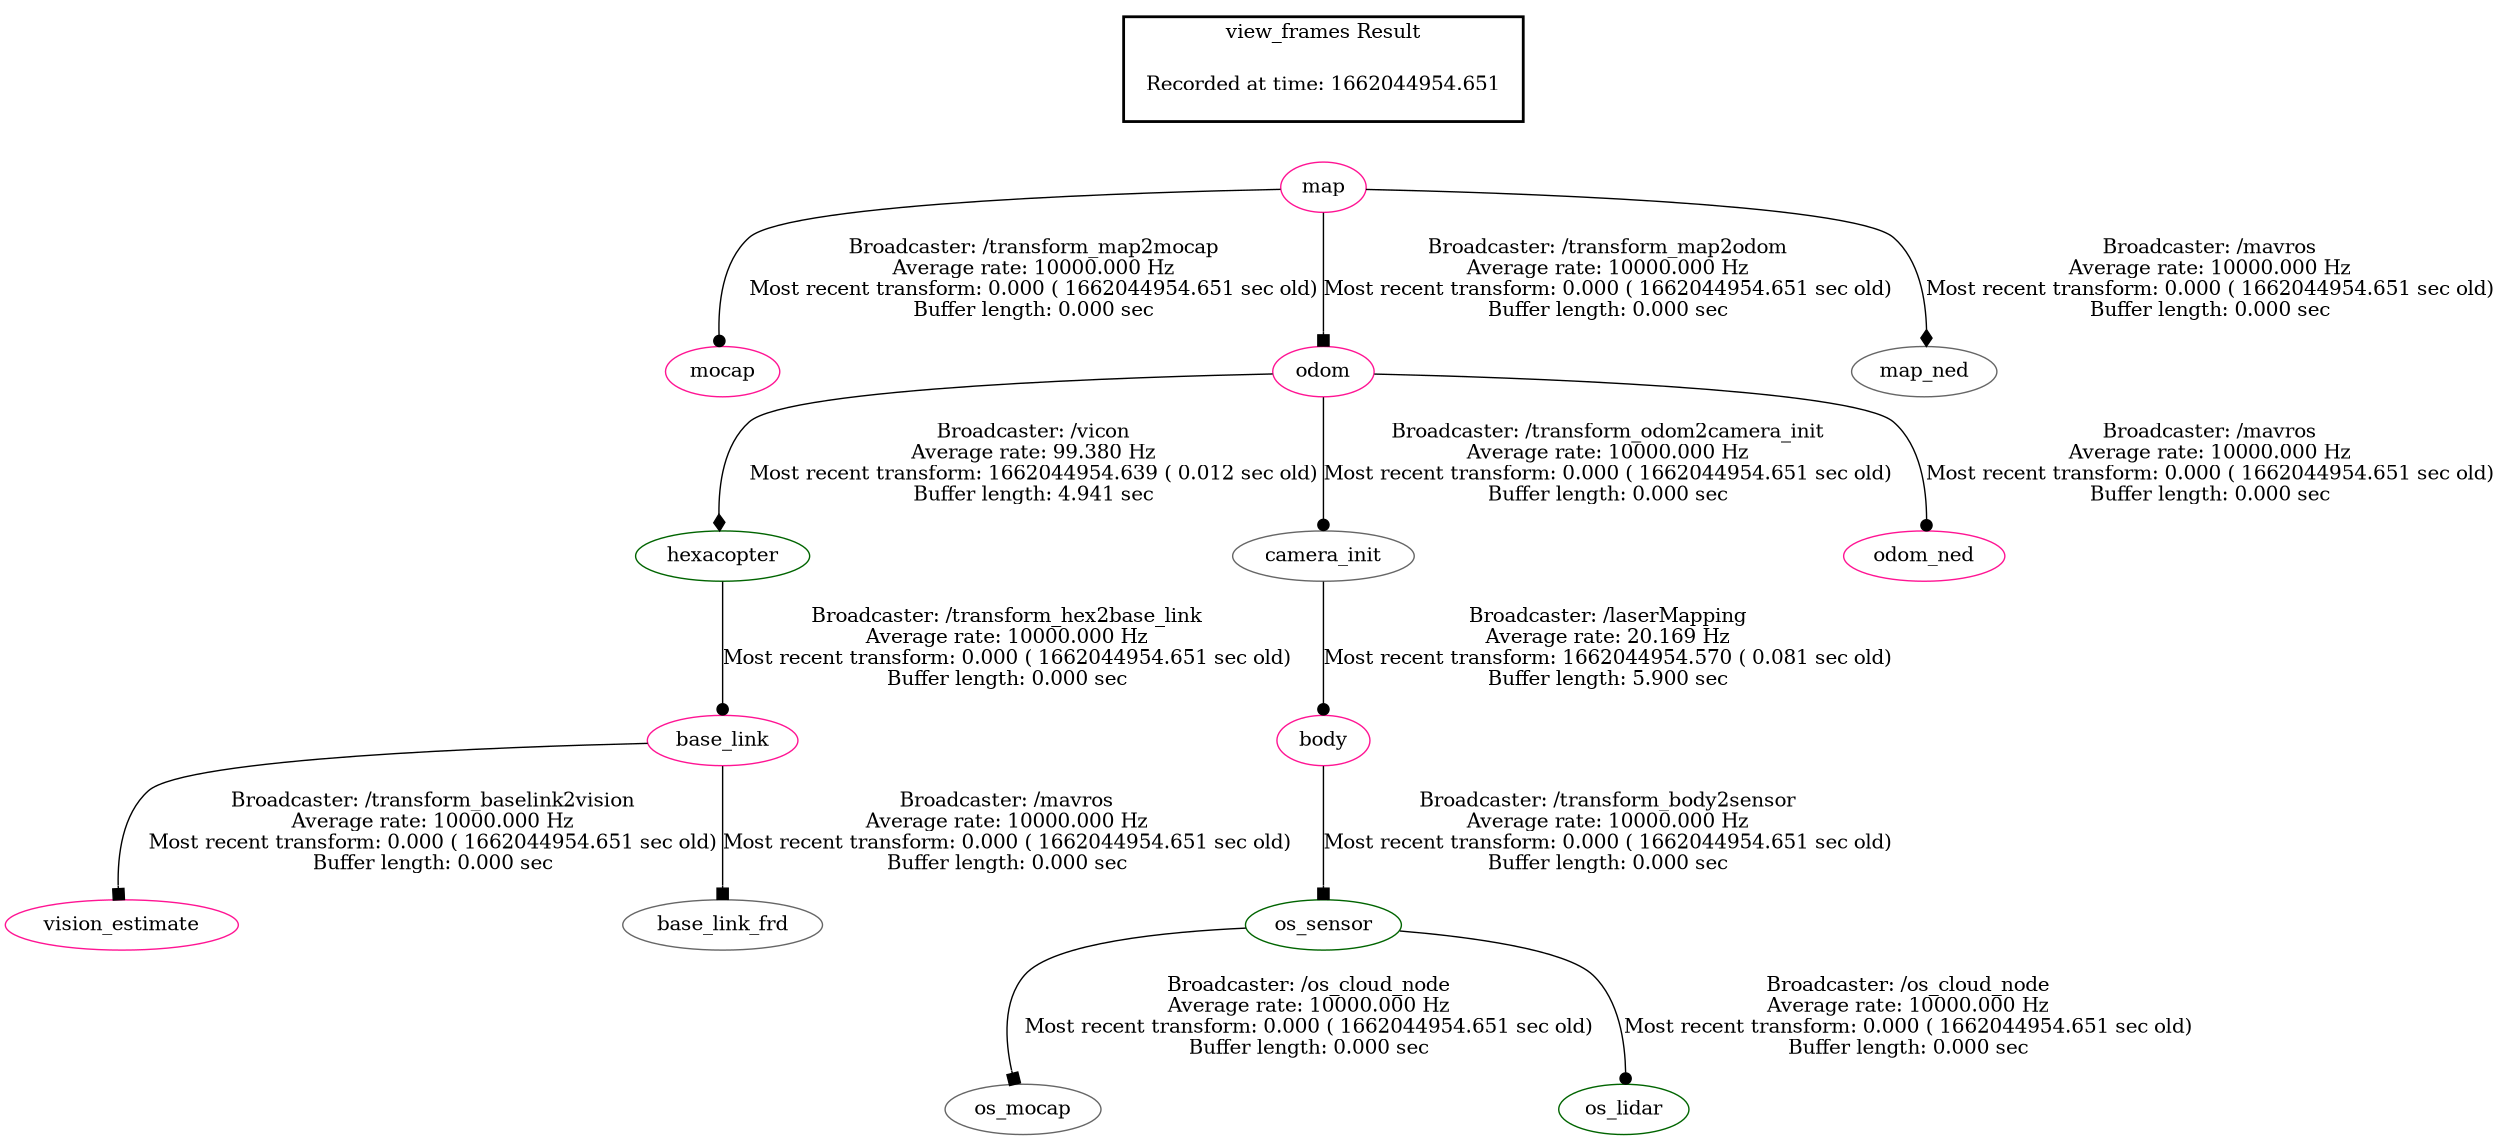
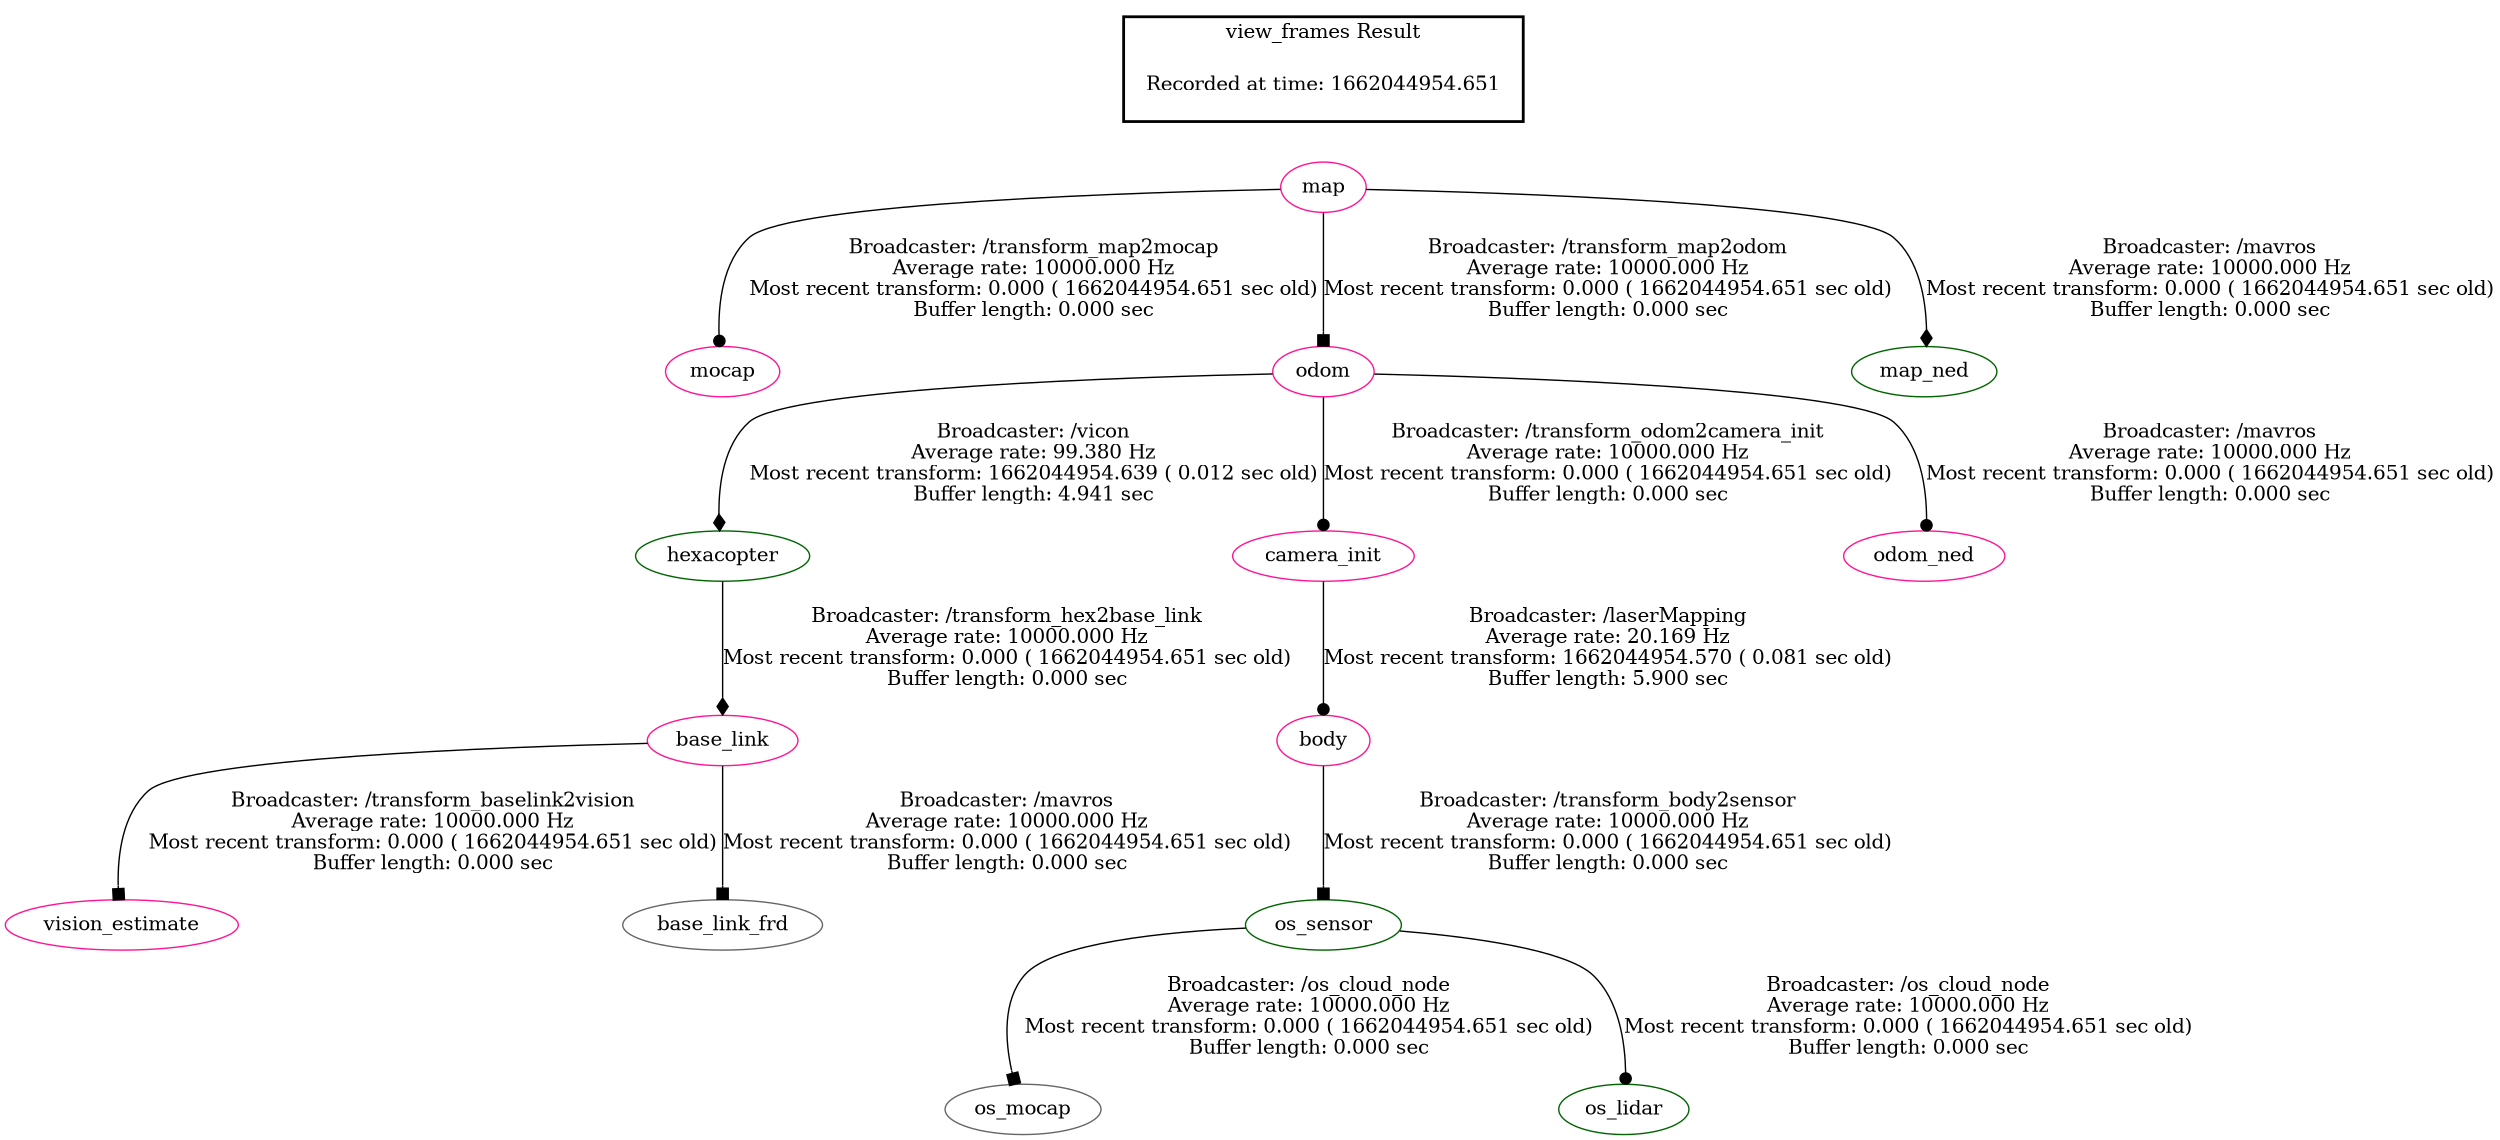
(1924, 372) -> (1924, 372)
(1323, 556) -> (1323, 556)
(723, 643) -> (723, 640)
